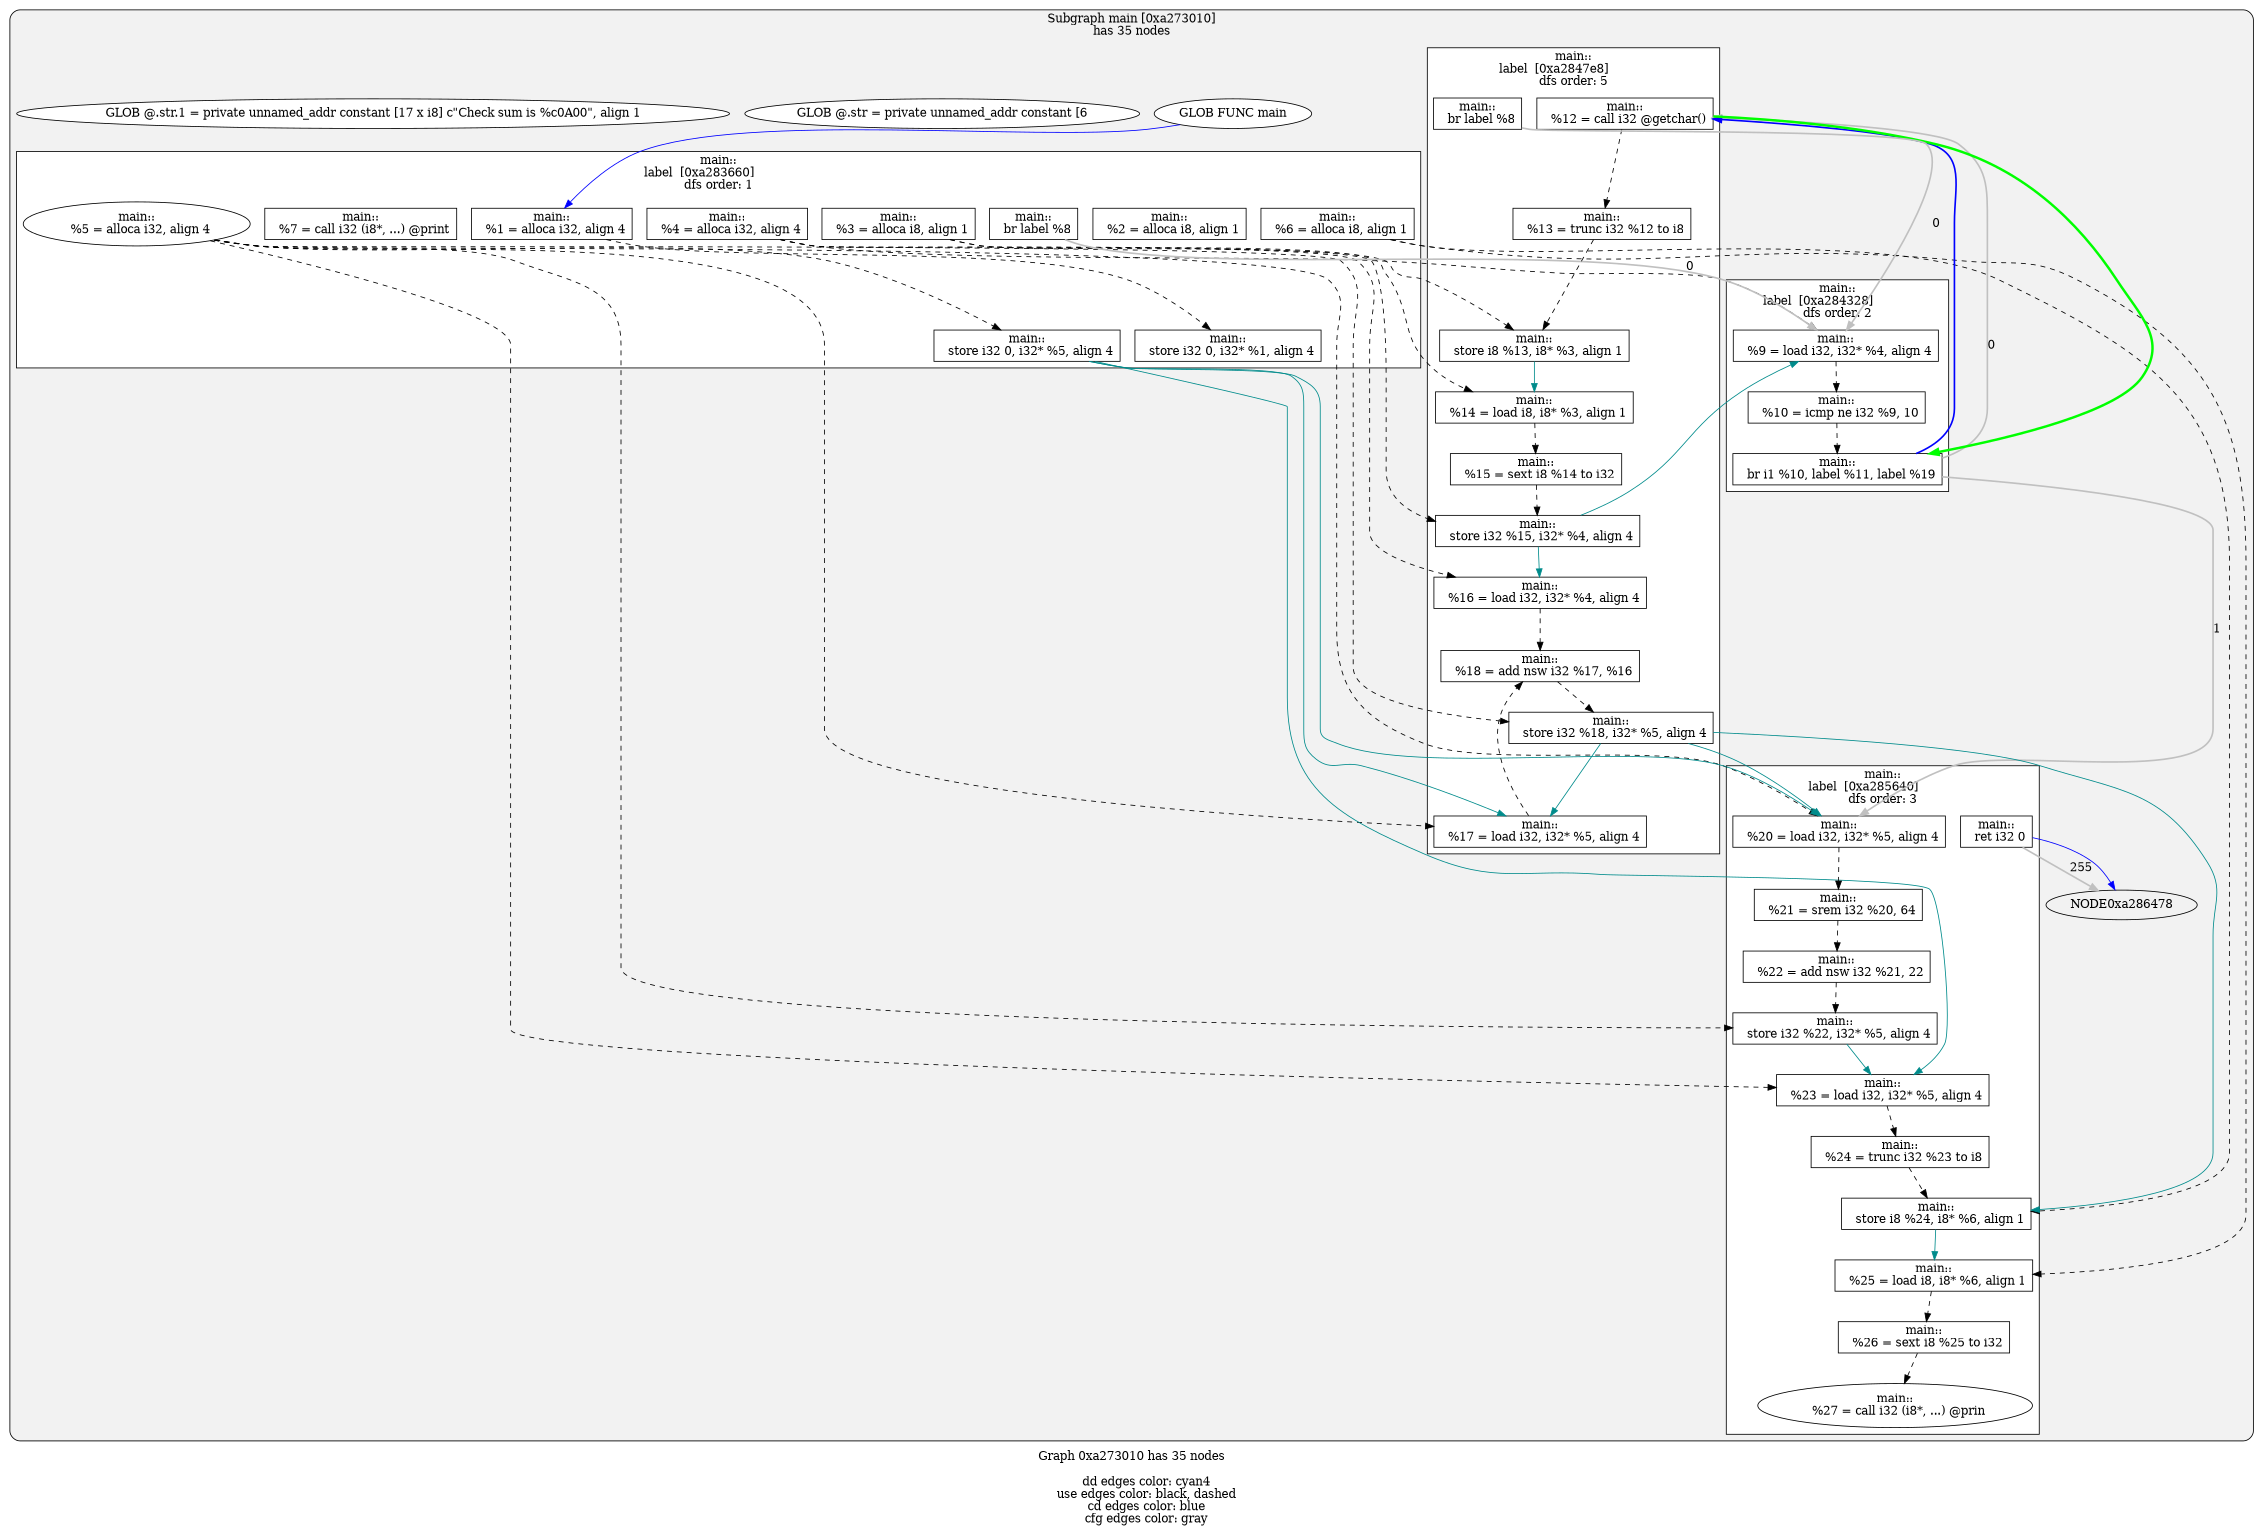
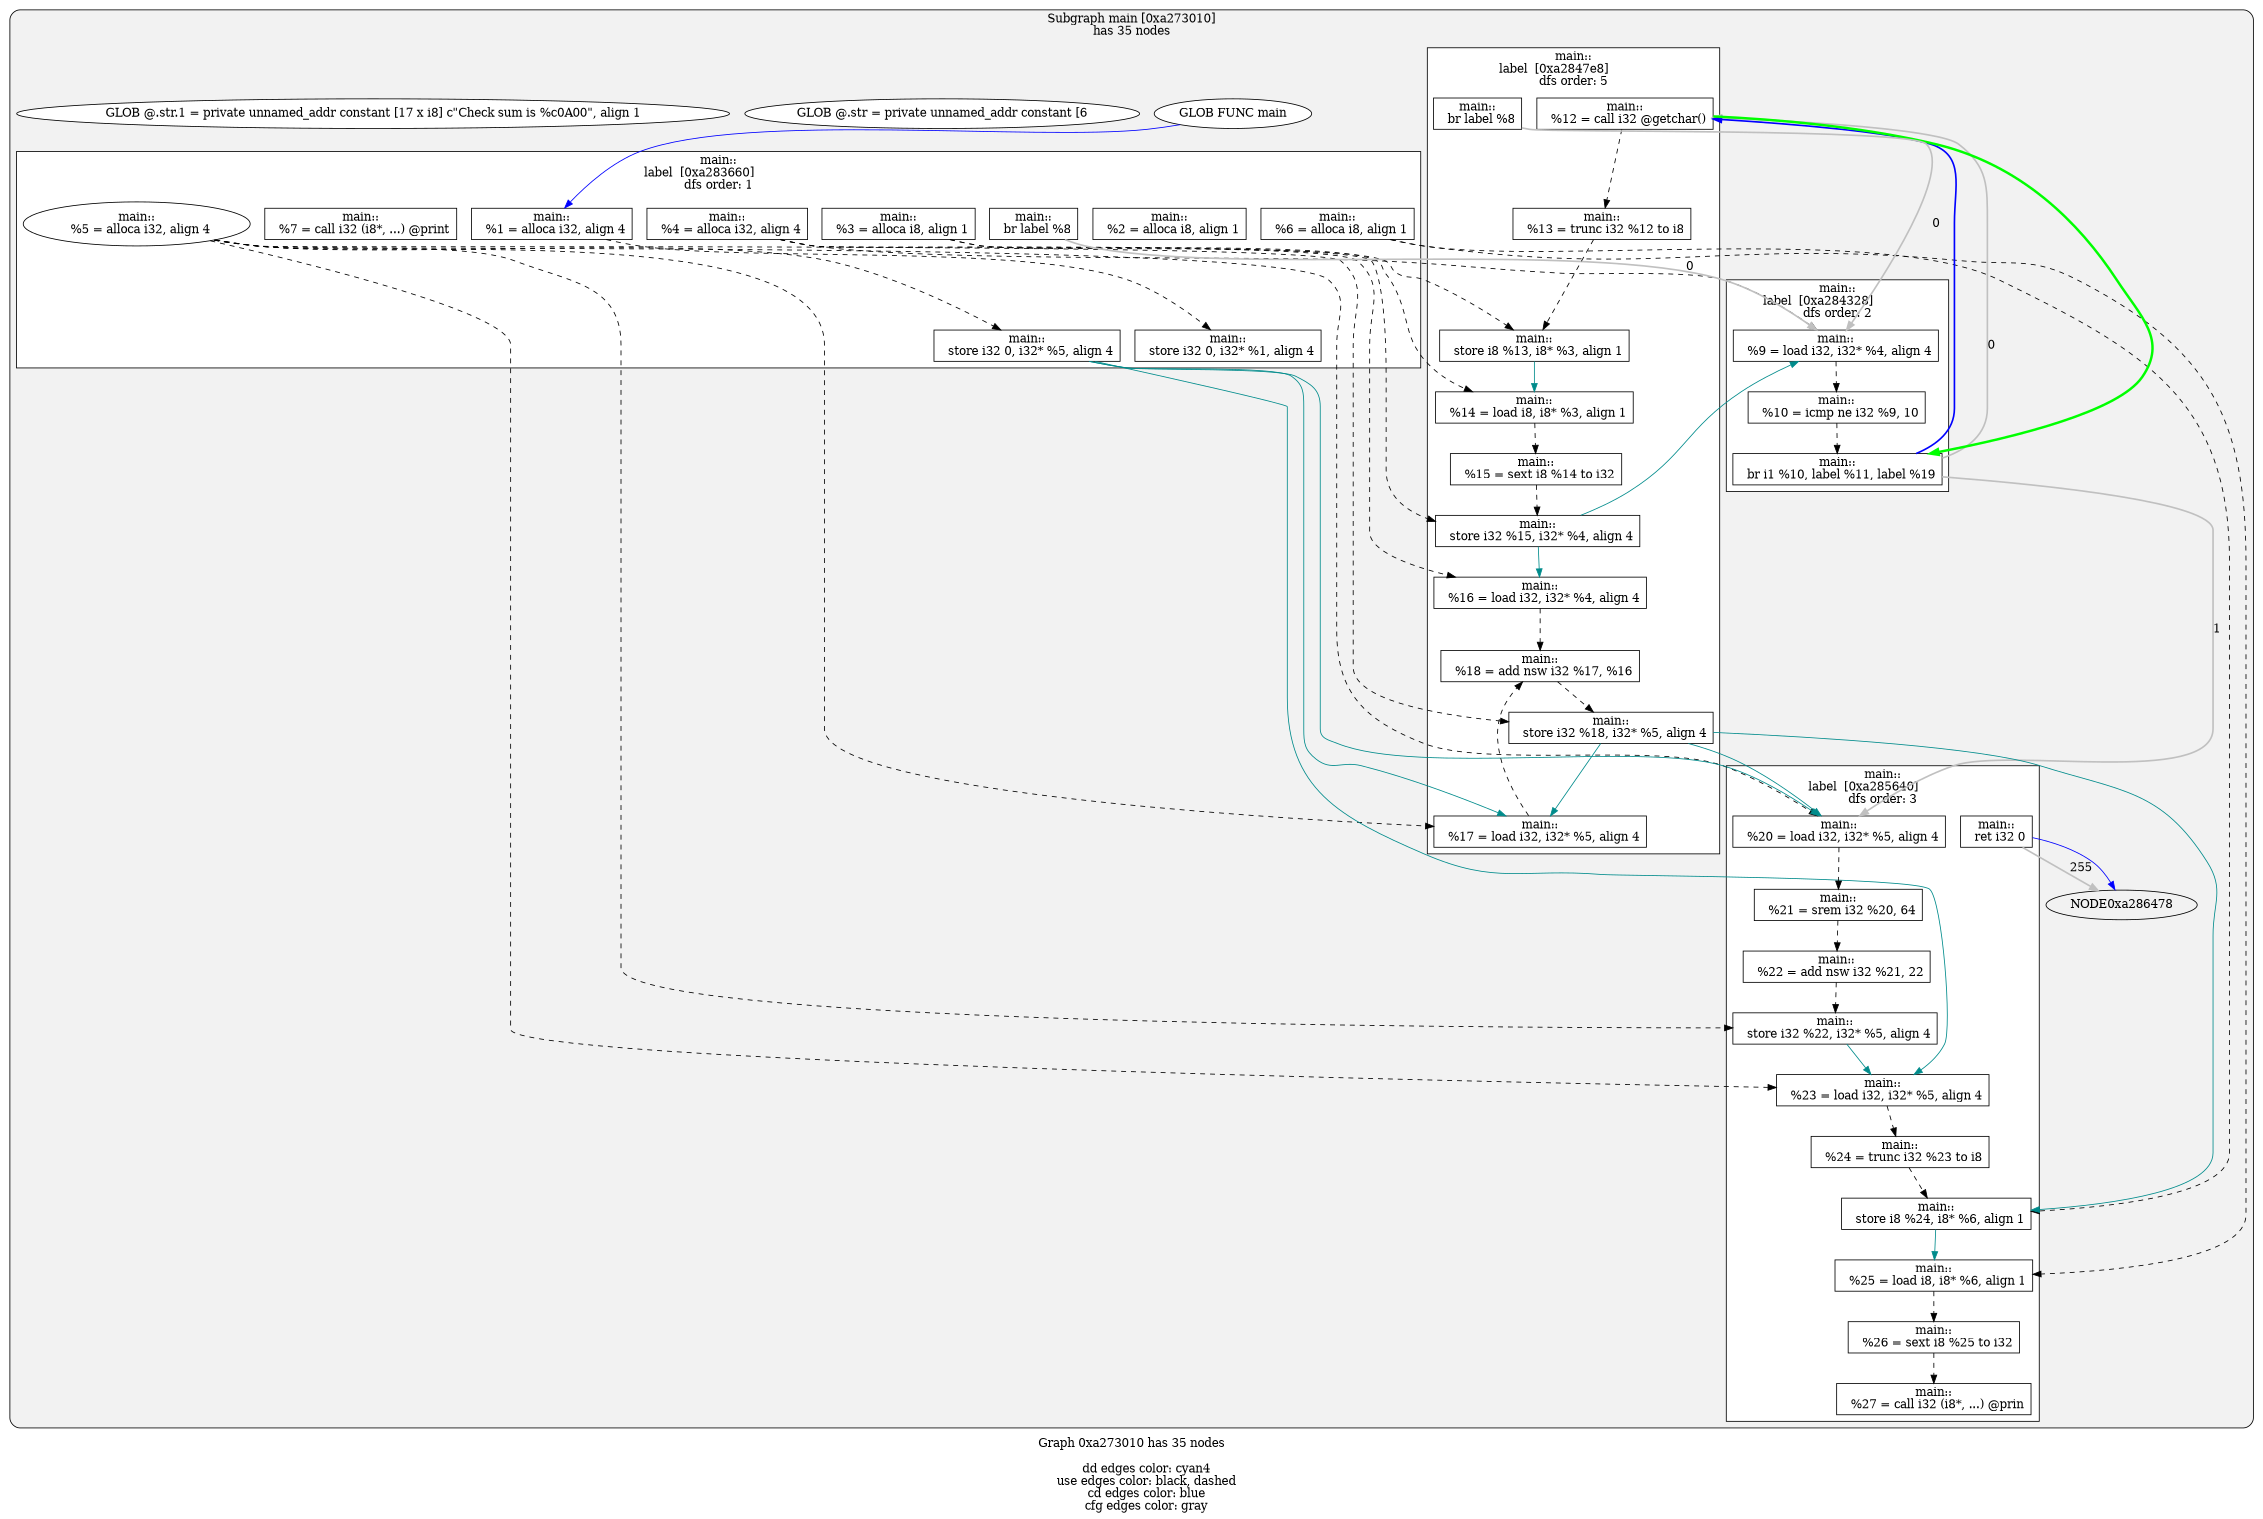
(1895, 1406) -> (1934, 1399)
